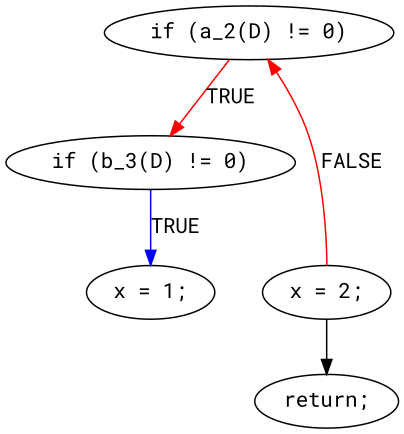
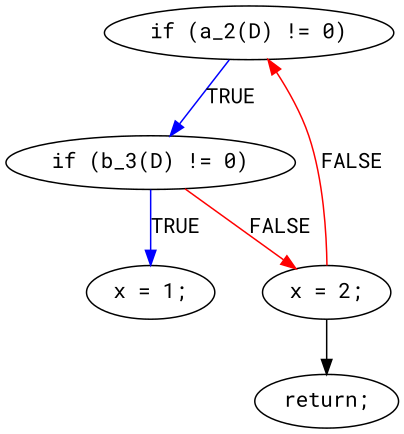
(204, 92) -> (204, 92)
none -> (234, 224)
